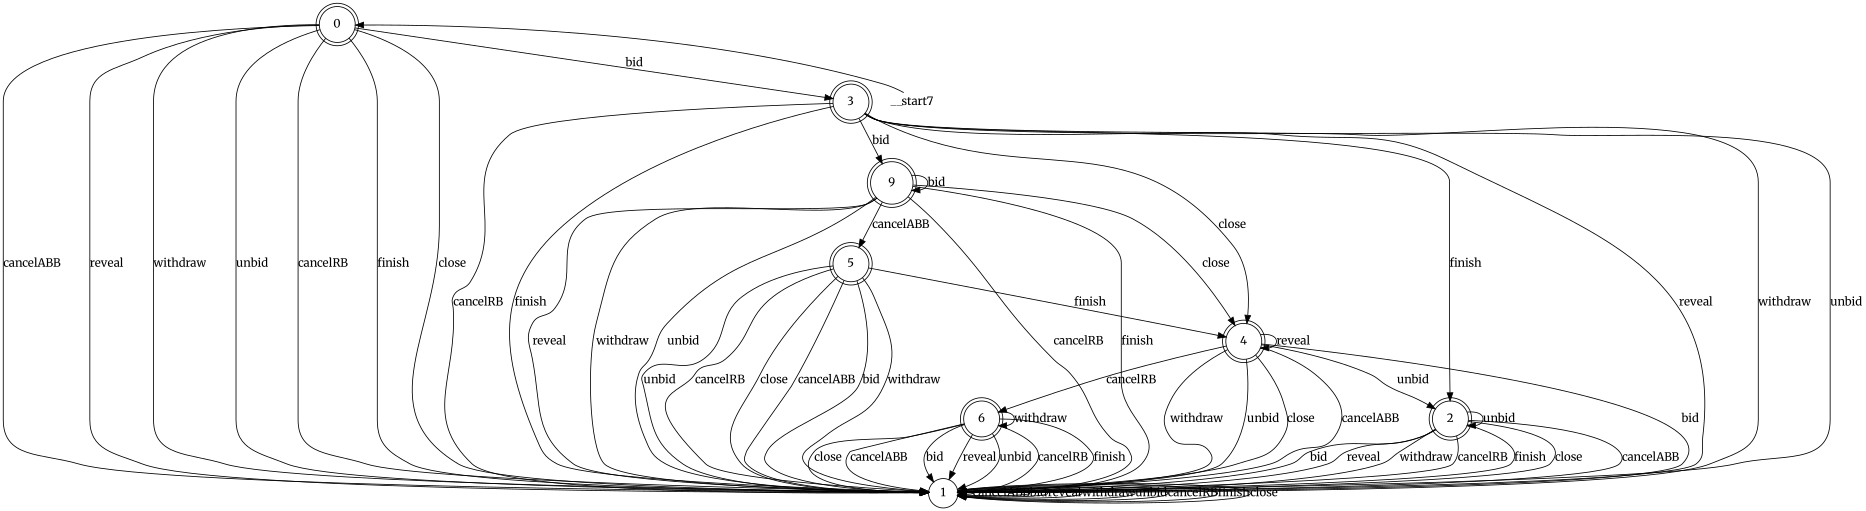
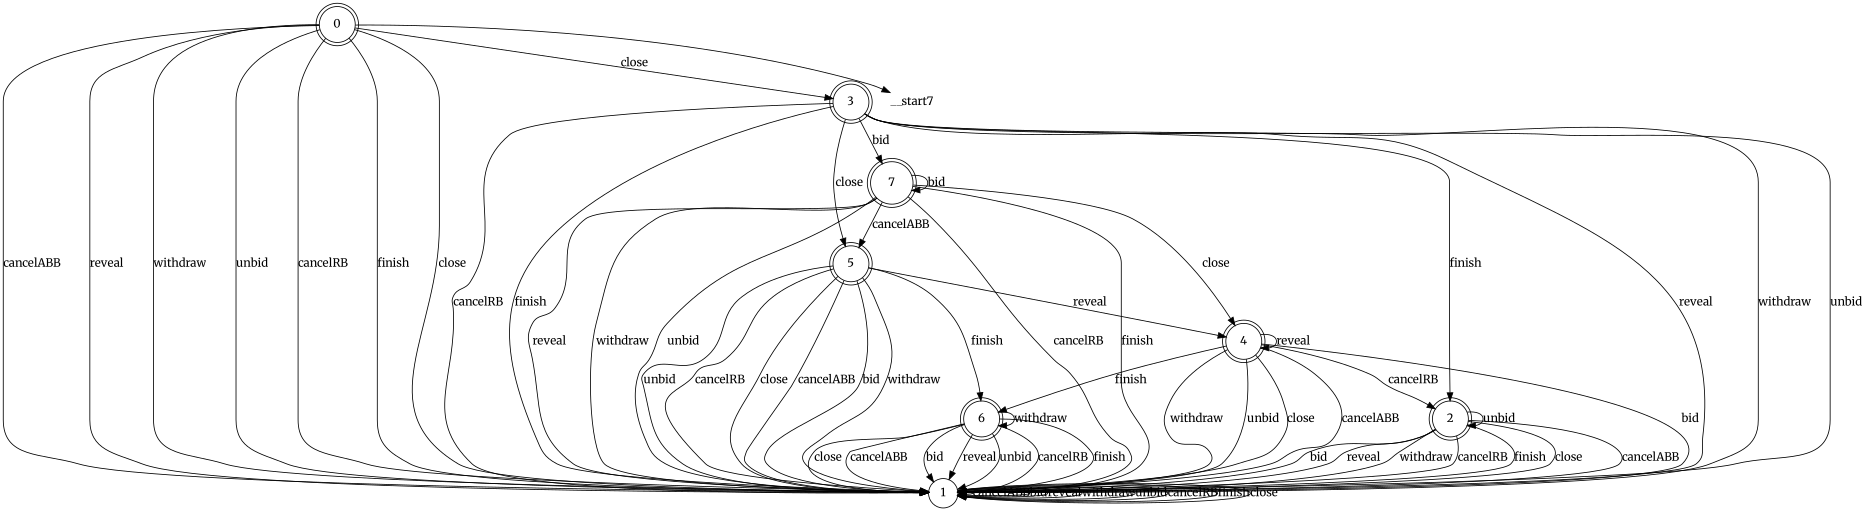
(637, 39) -> (621, 39)
(635, 63) -> (635, 63)
(1095, 165) -> (834, 179)
(892, 183) -> (892, 183)
(1090, 303) -> (1090, 303)
none -> (947, 310)
(1131, 380) -> (1131, 380)
(1413, 380) -> (1413, 380)
